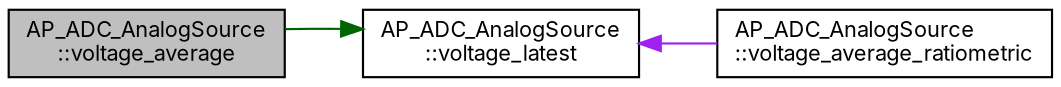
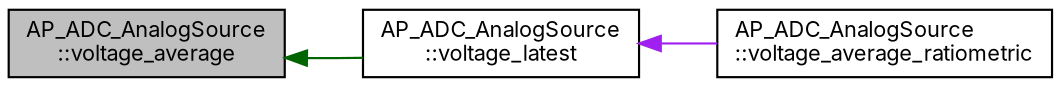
(313, 29) -> (335, 58)
